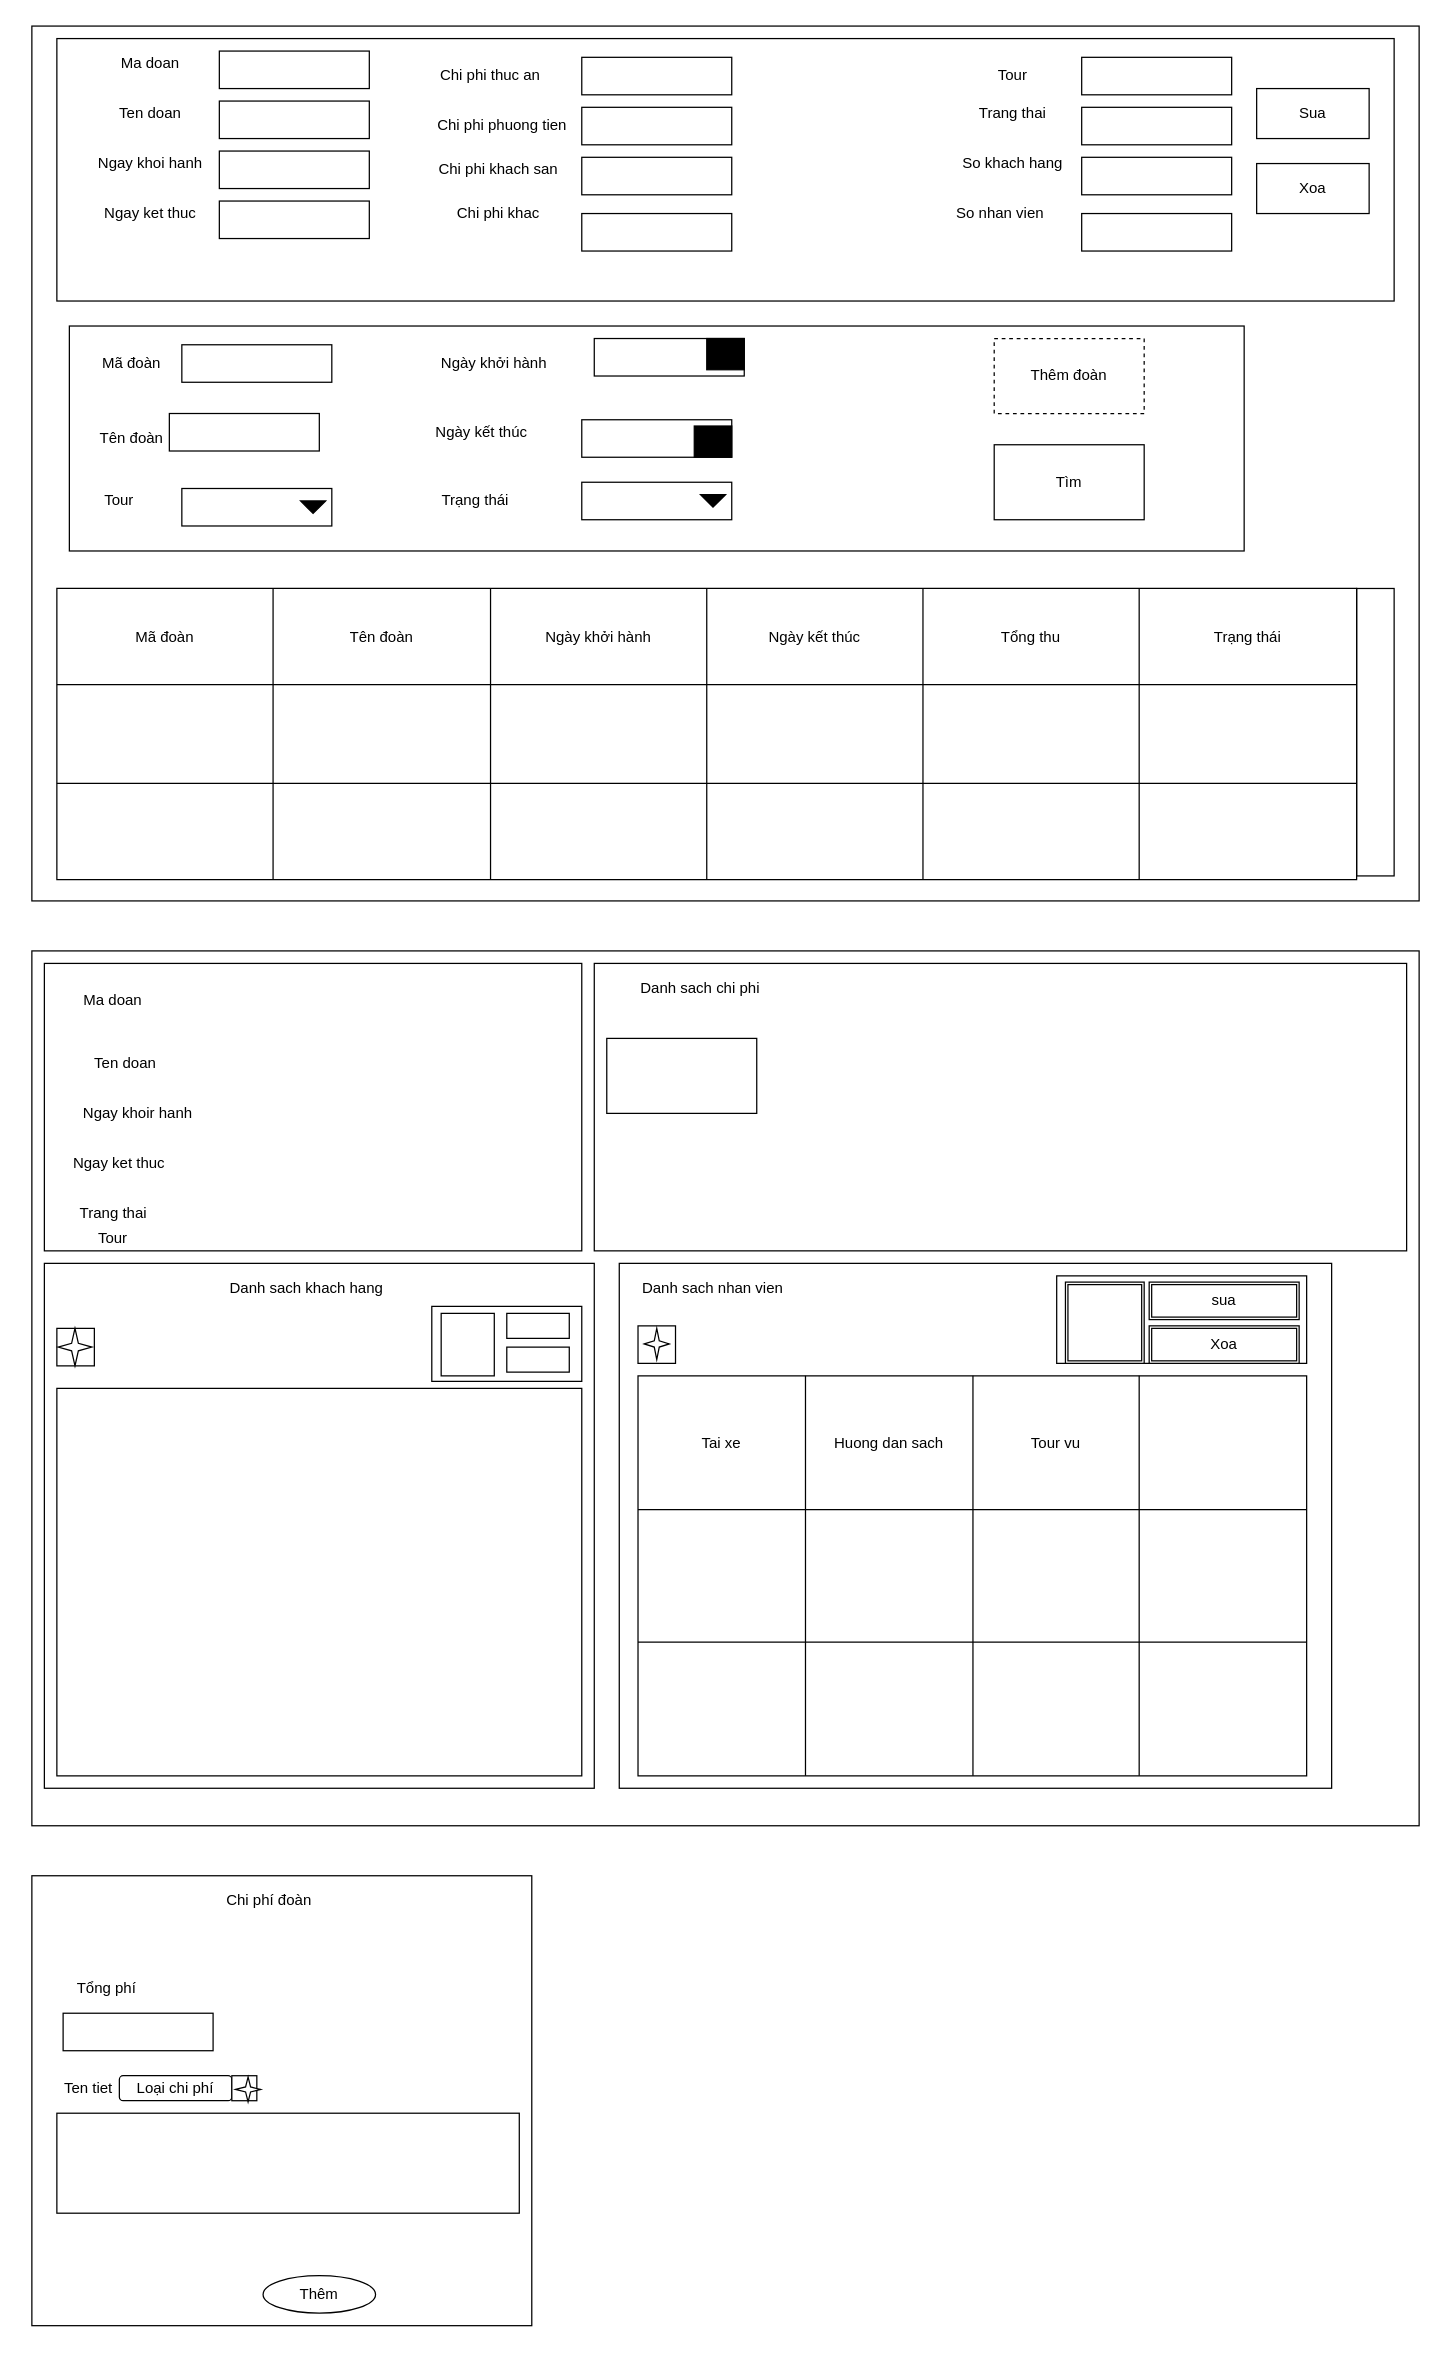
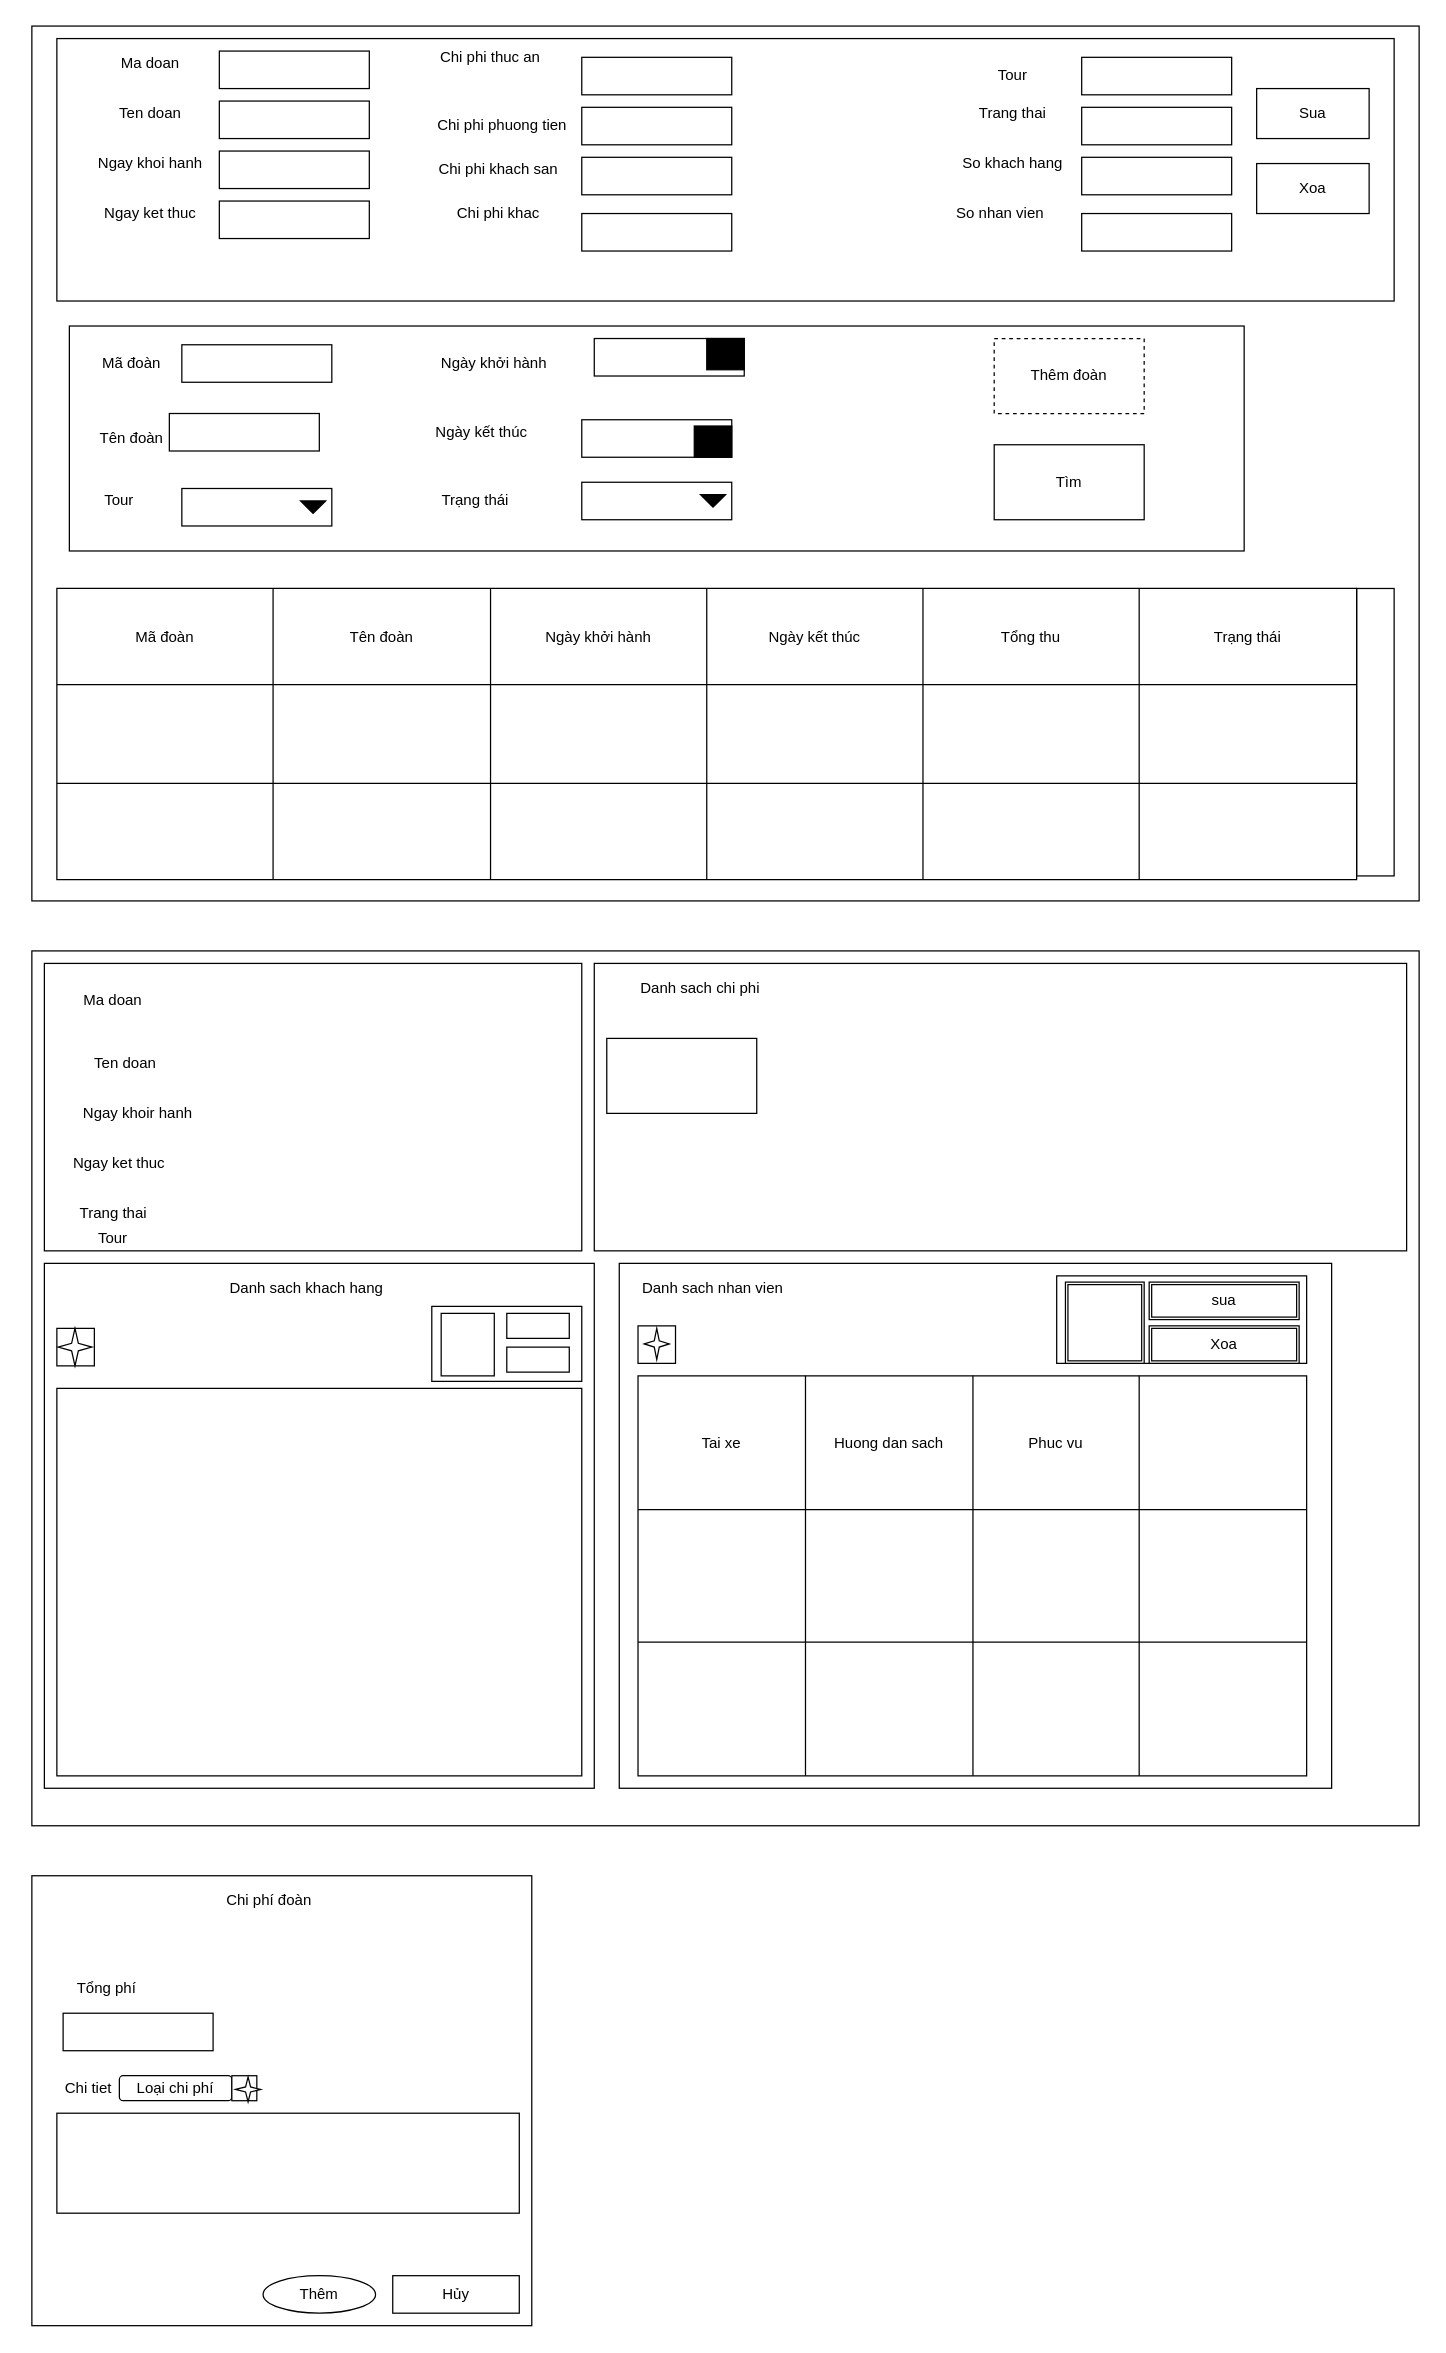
(491, 76) -> (491, 57)
(1056, 1443) -> (1056, 1443)
(89, 2088) -> (89, 2088)
none -> (456, 2294)
